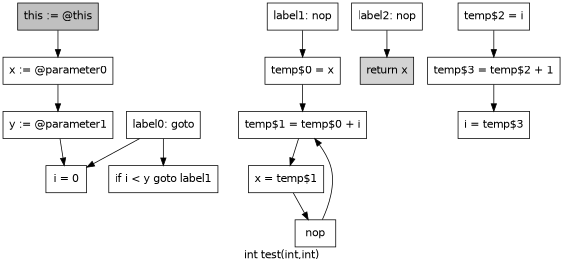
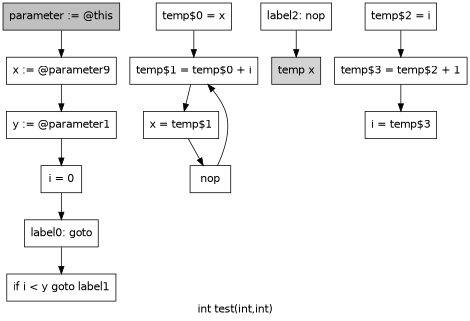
(58, 17) -> (61, 17)
(303, 17) -> none
(58, 71) -> (61, 71)
(387, 71) -> (296, 71)
(117, 151) -> (61, 203)
